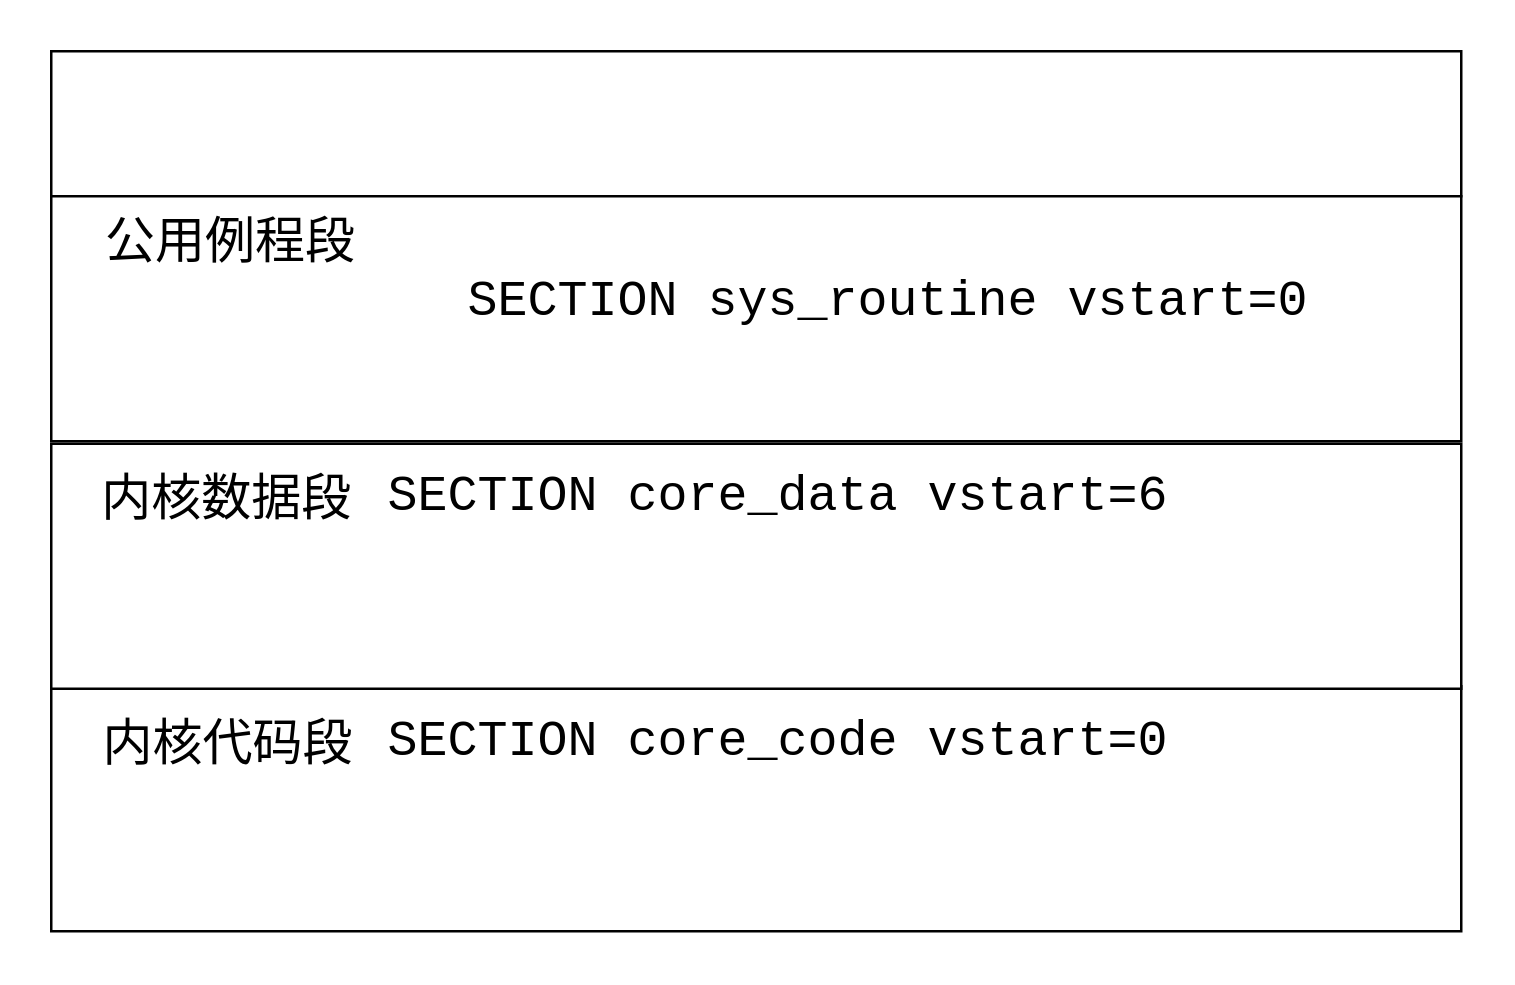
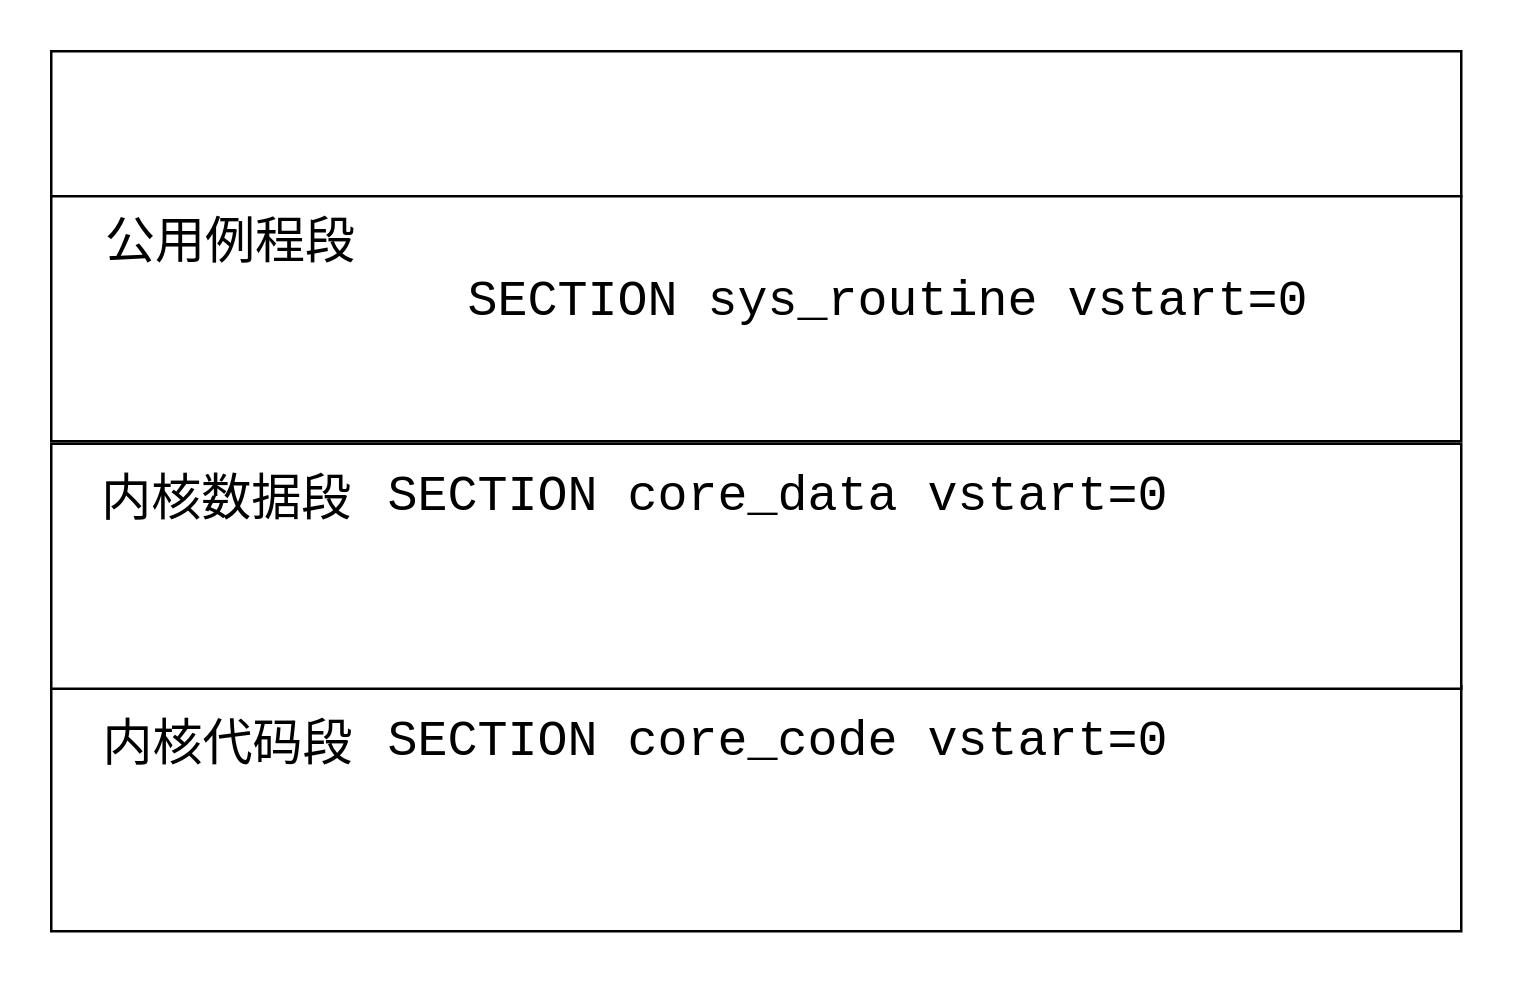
(779, 496) -> (779, 496)
